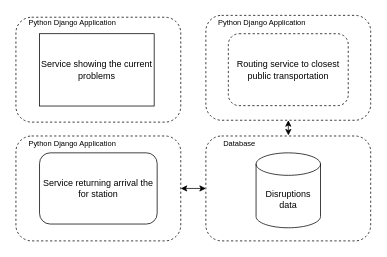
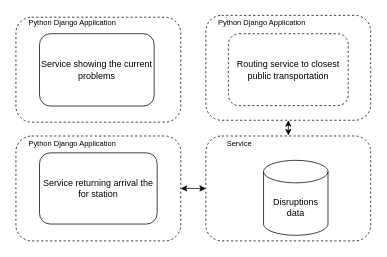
(97, 70) -> (97, 70)
(240, 144) -> (240, 144)
(288, 191) -> (296, 198)
